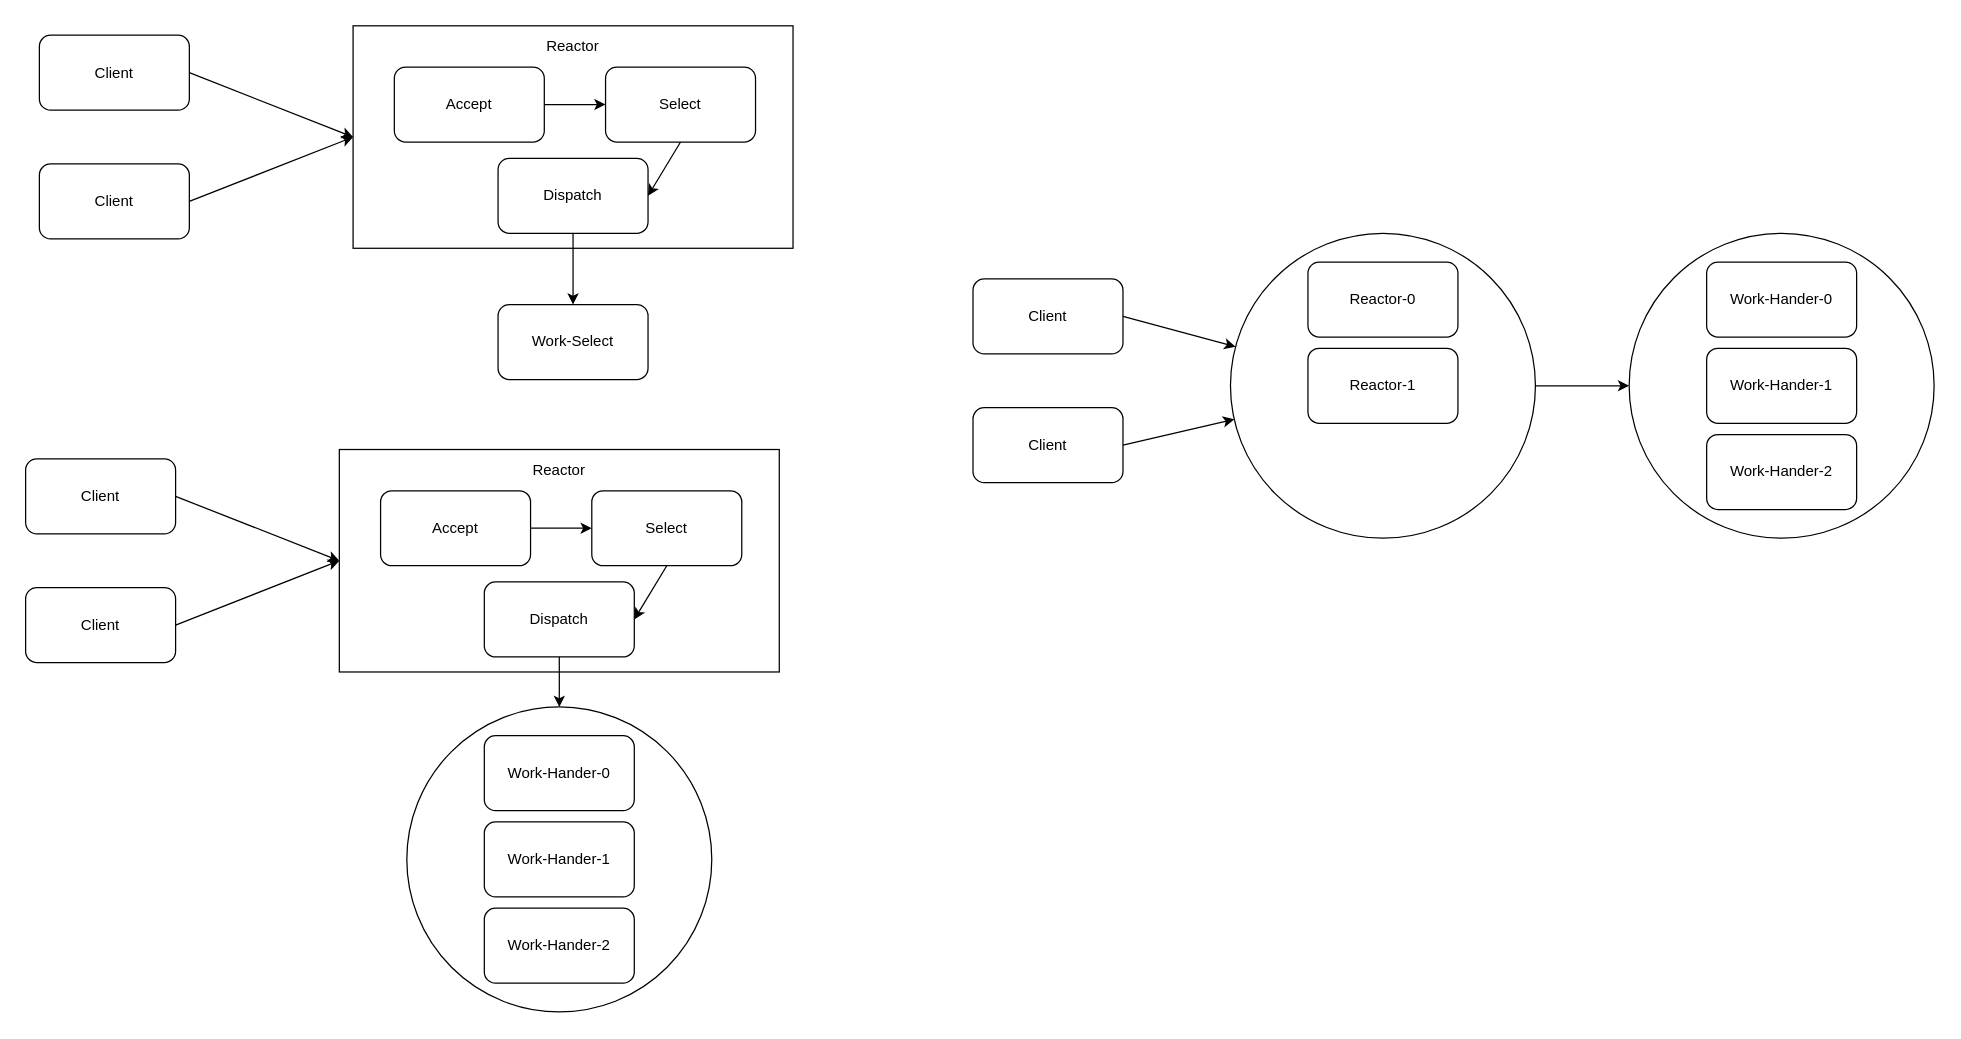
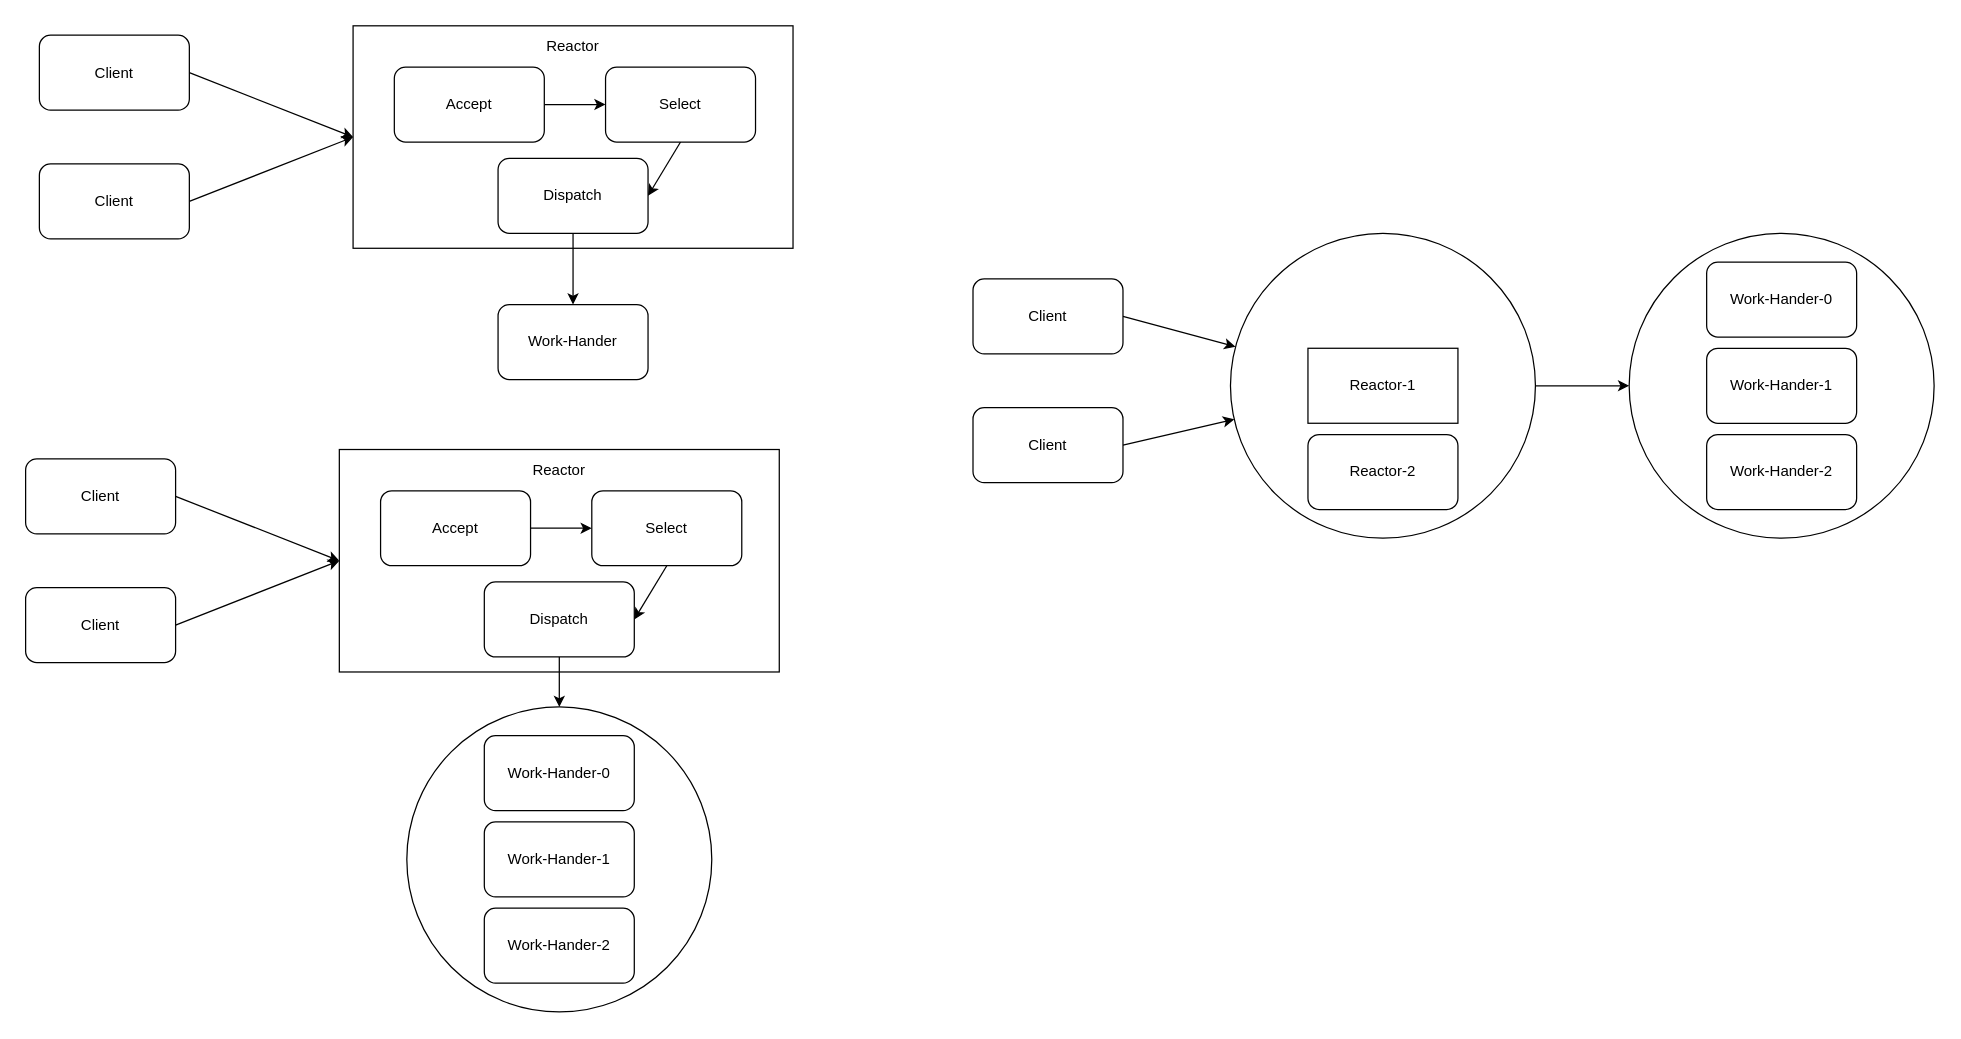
(1383, 299) -> none
(573, 342) -> (573, 342)
(1383, 386) -> (1383, 386)
none -> (1383, 472)
